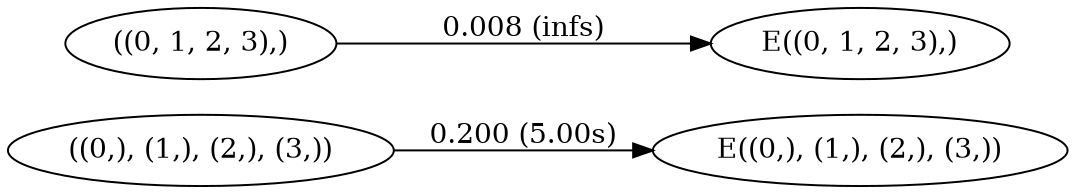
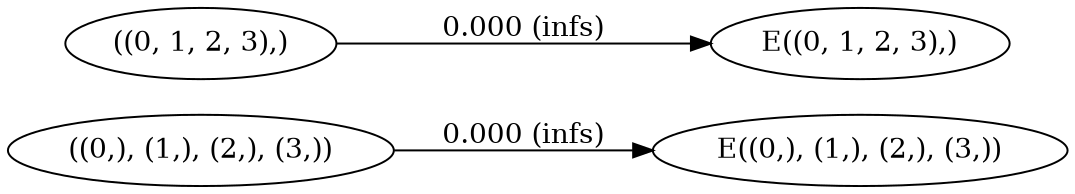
(523, 29) -> (523, 29)
(523, 136) -> (523, 136)
